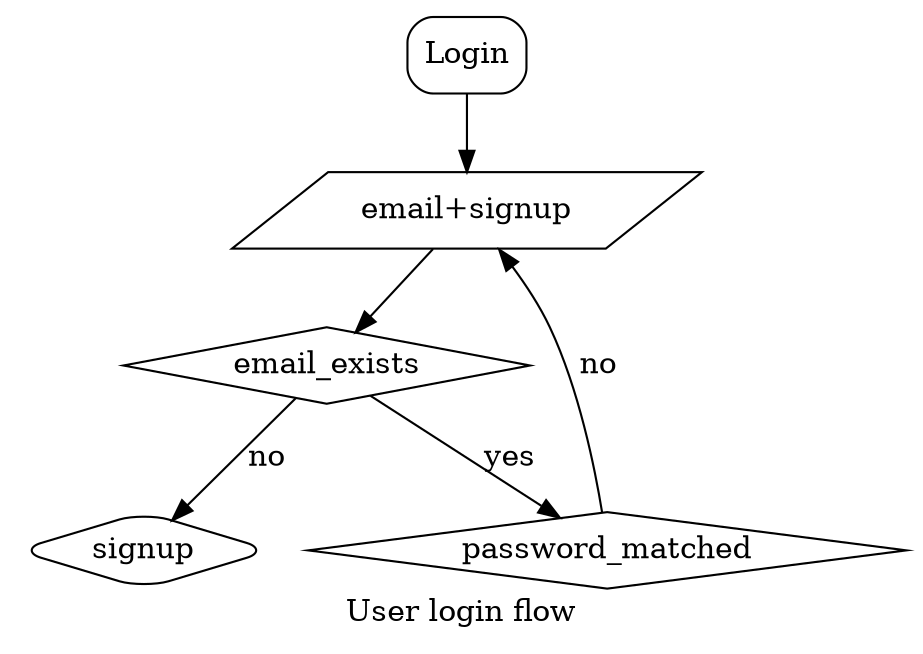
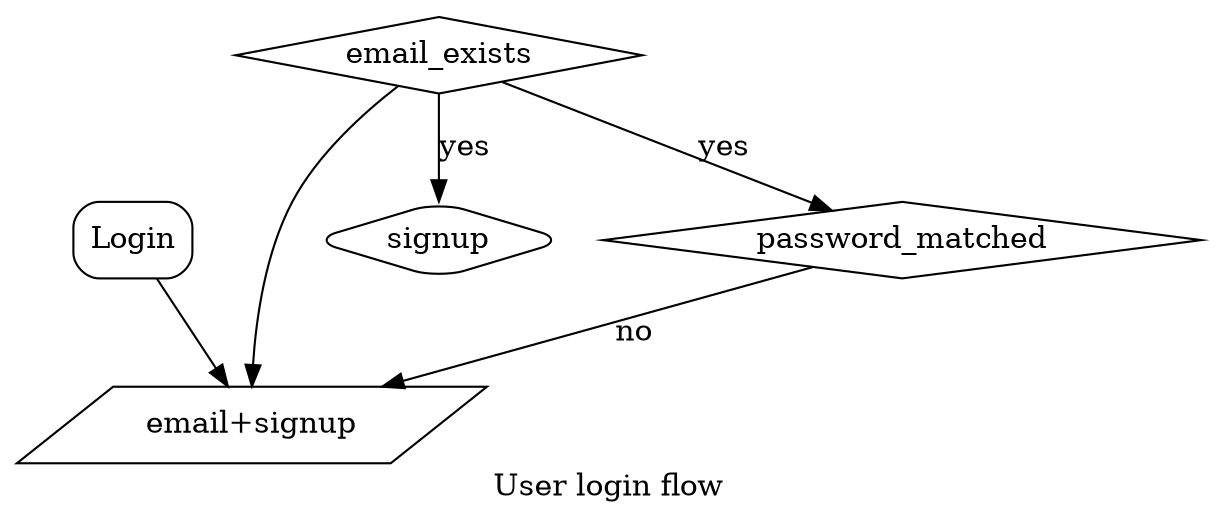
(402, 283) -> (290, 207)
(267, 458) -> (465, 148)
